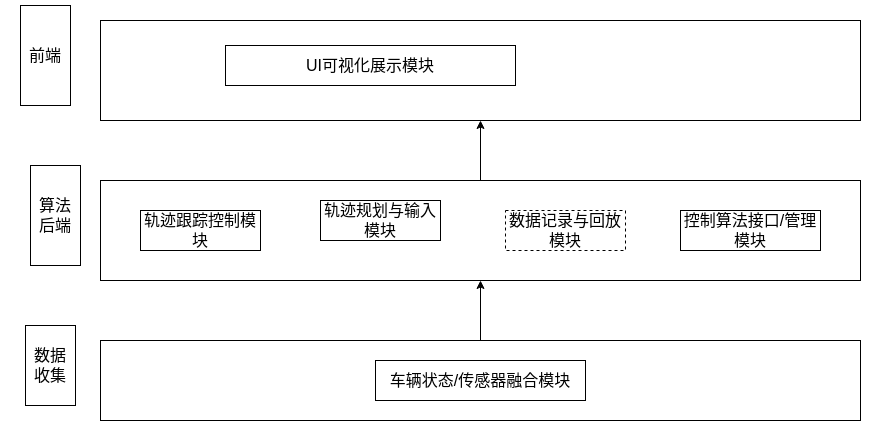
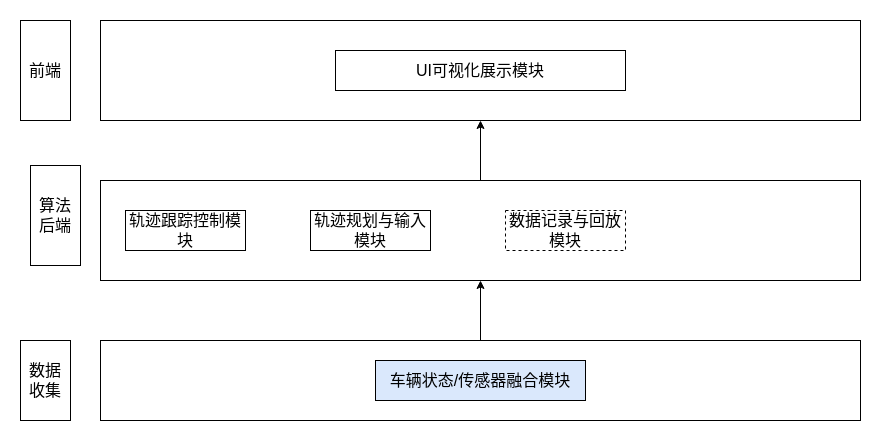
(46, 56) -> (46, 71)
(371, 66) -> (481, 71)
(381, 221) -> (371, 231)
(201, 231) -> (186, 231)
(751, 231) -> none
(51, 366) -> (46, 381)
(481, 381) -> (481, 381)
